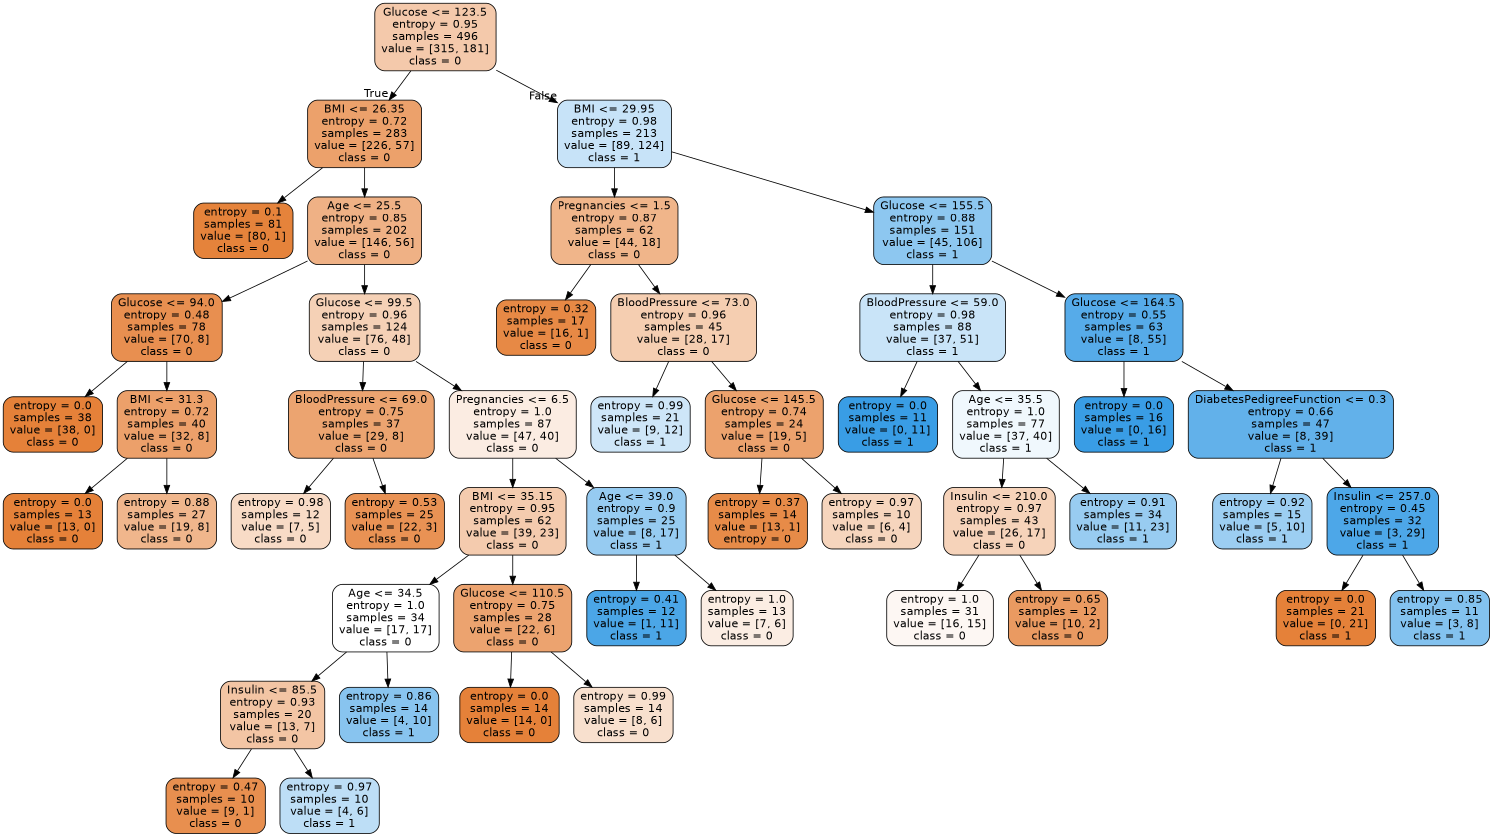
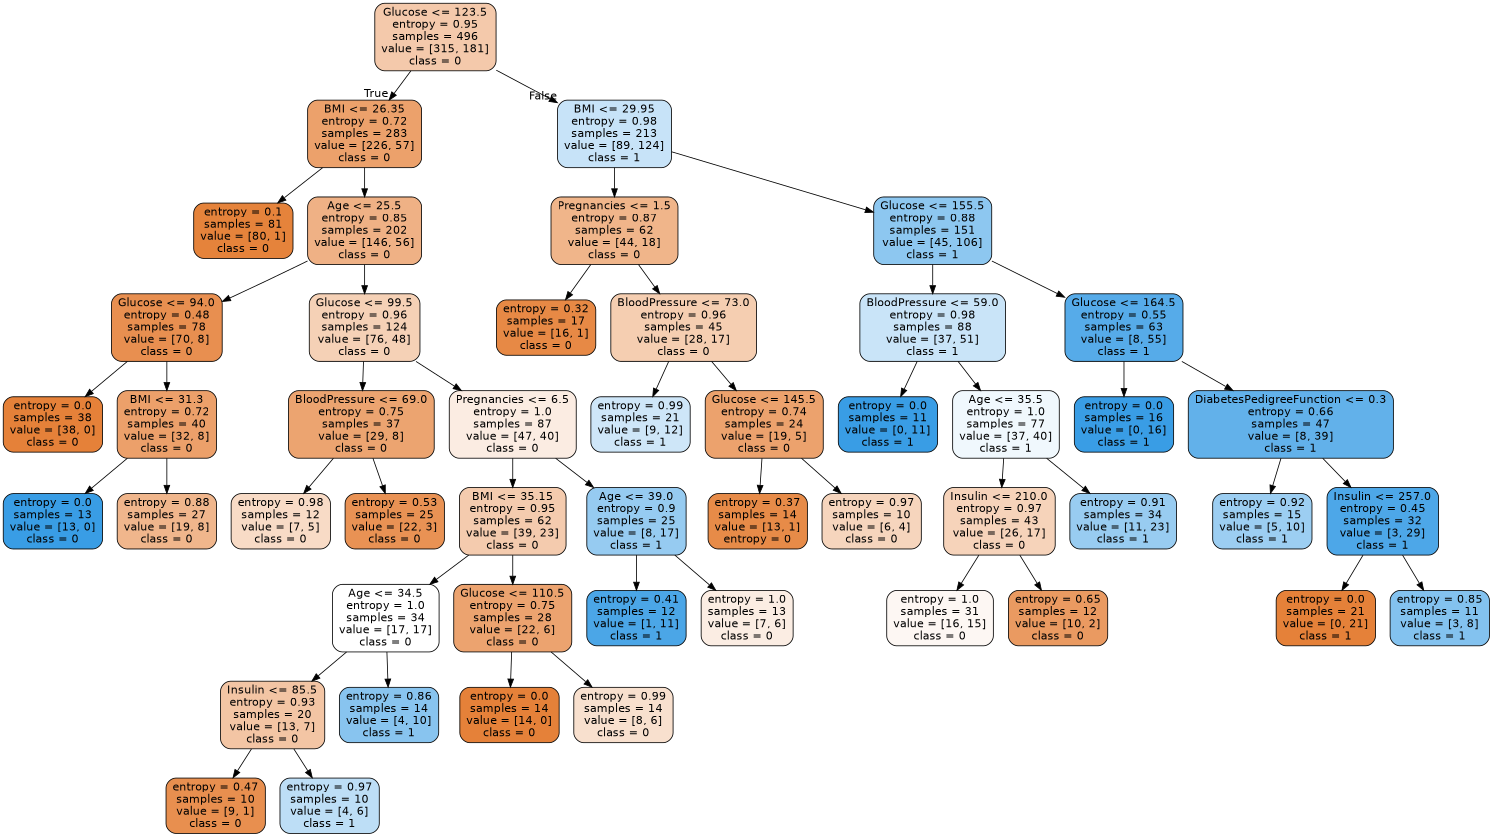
(53, 521) -> (53, 521)
